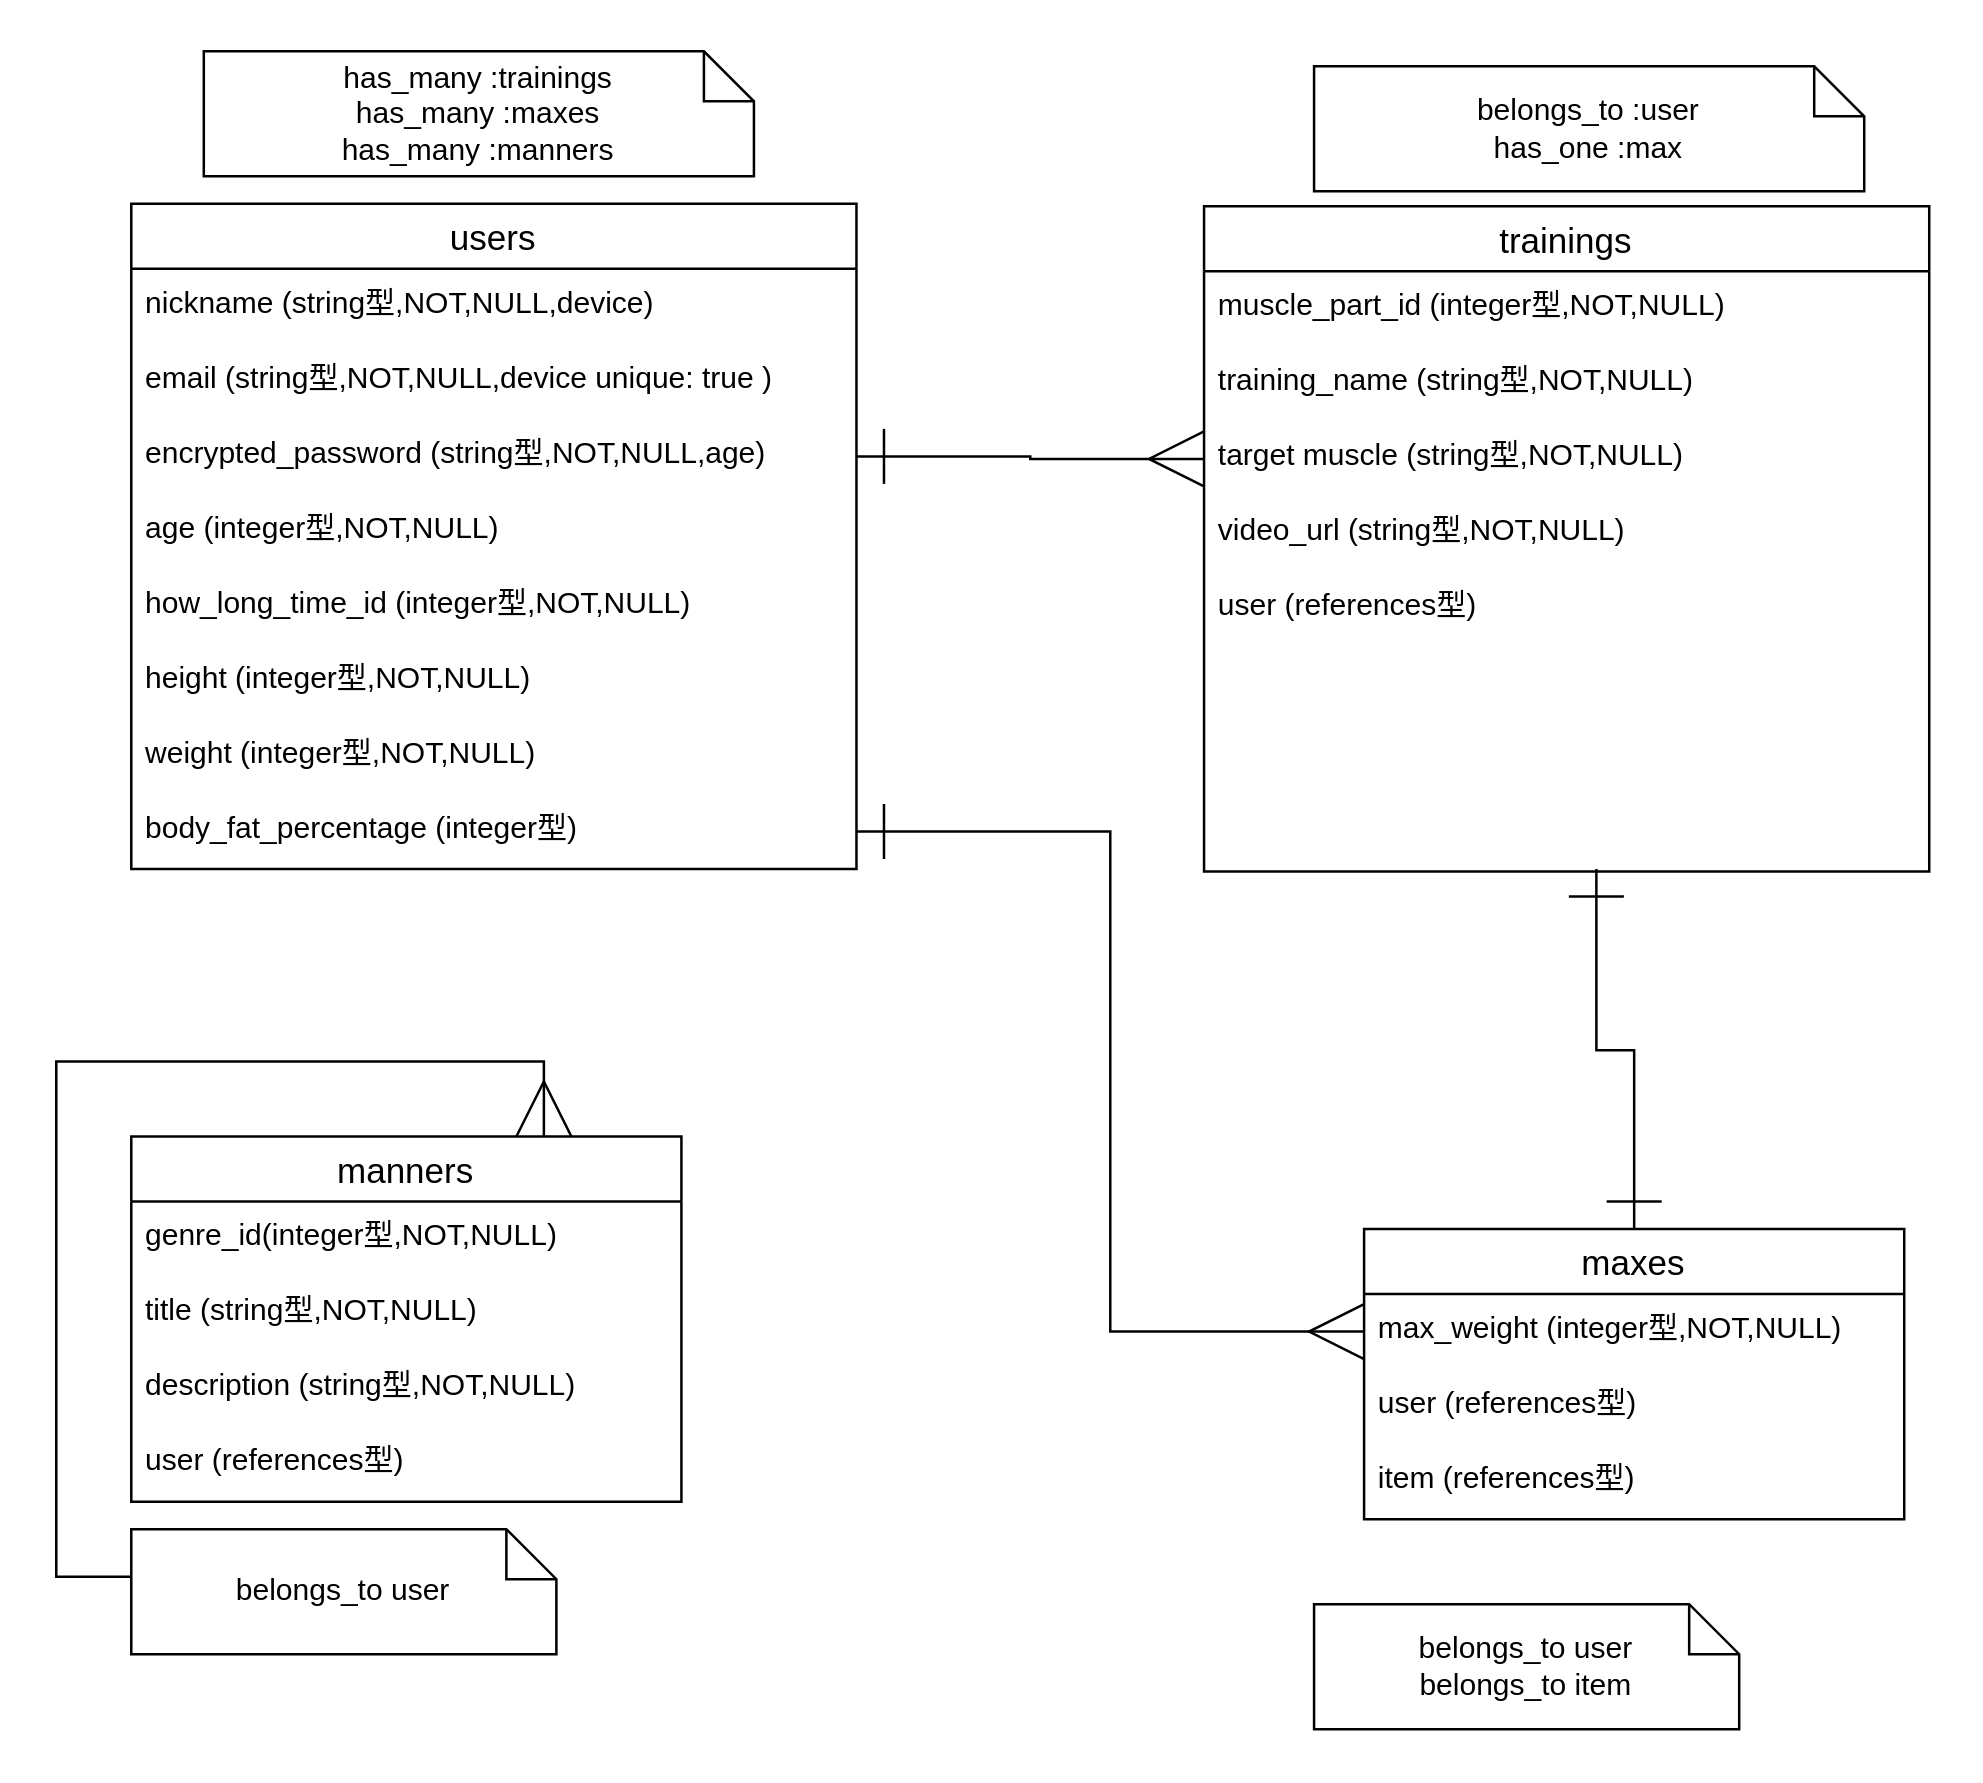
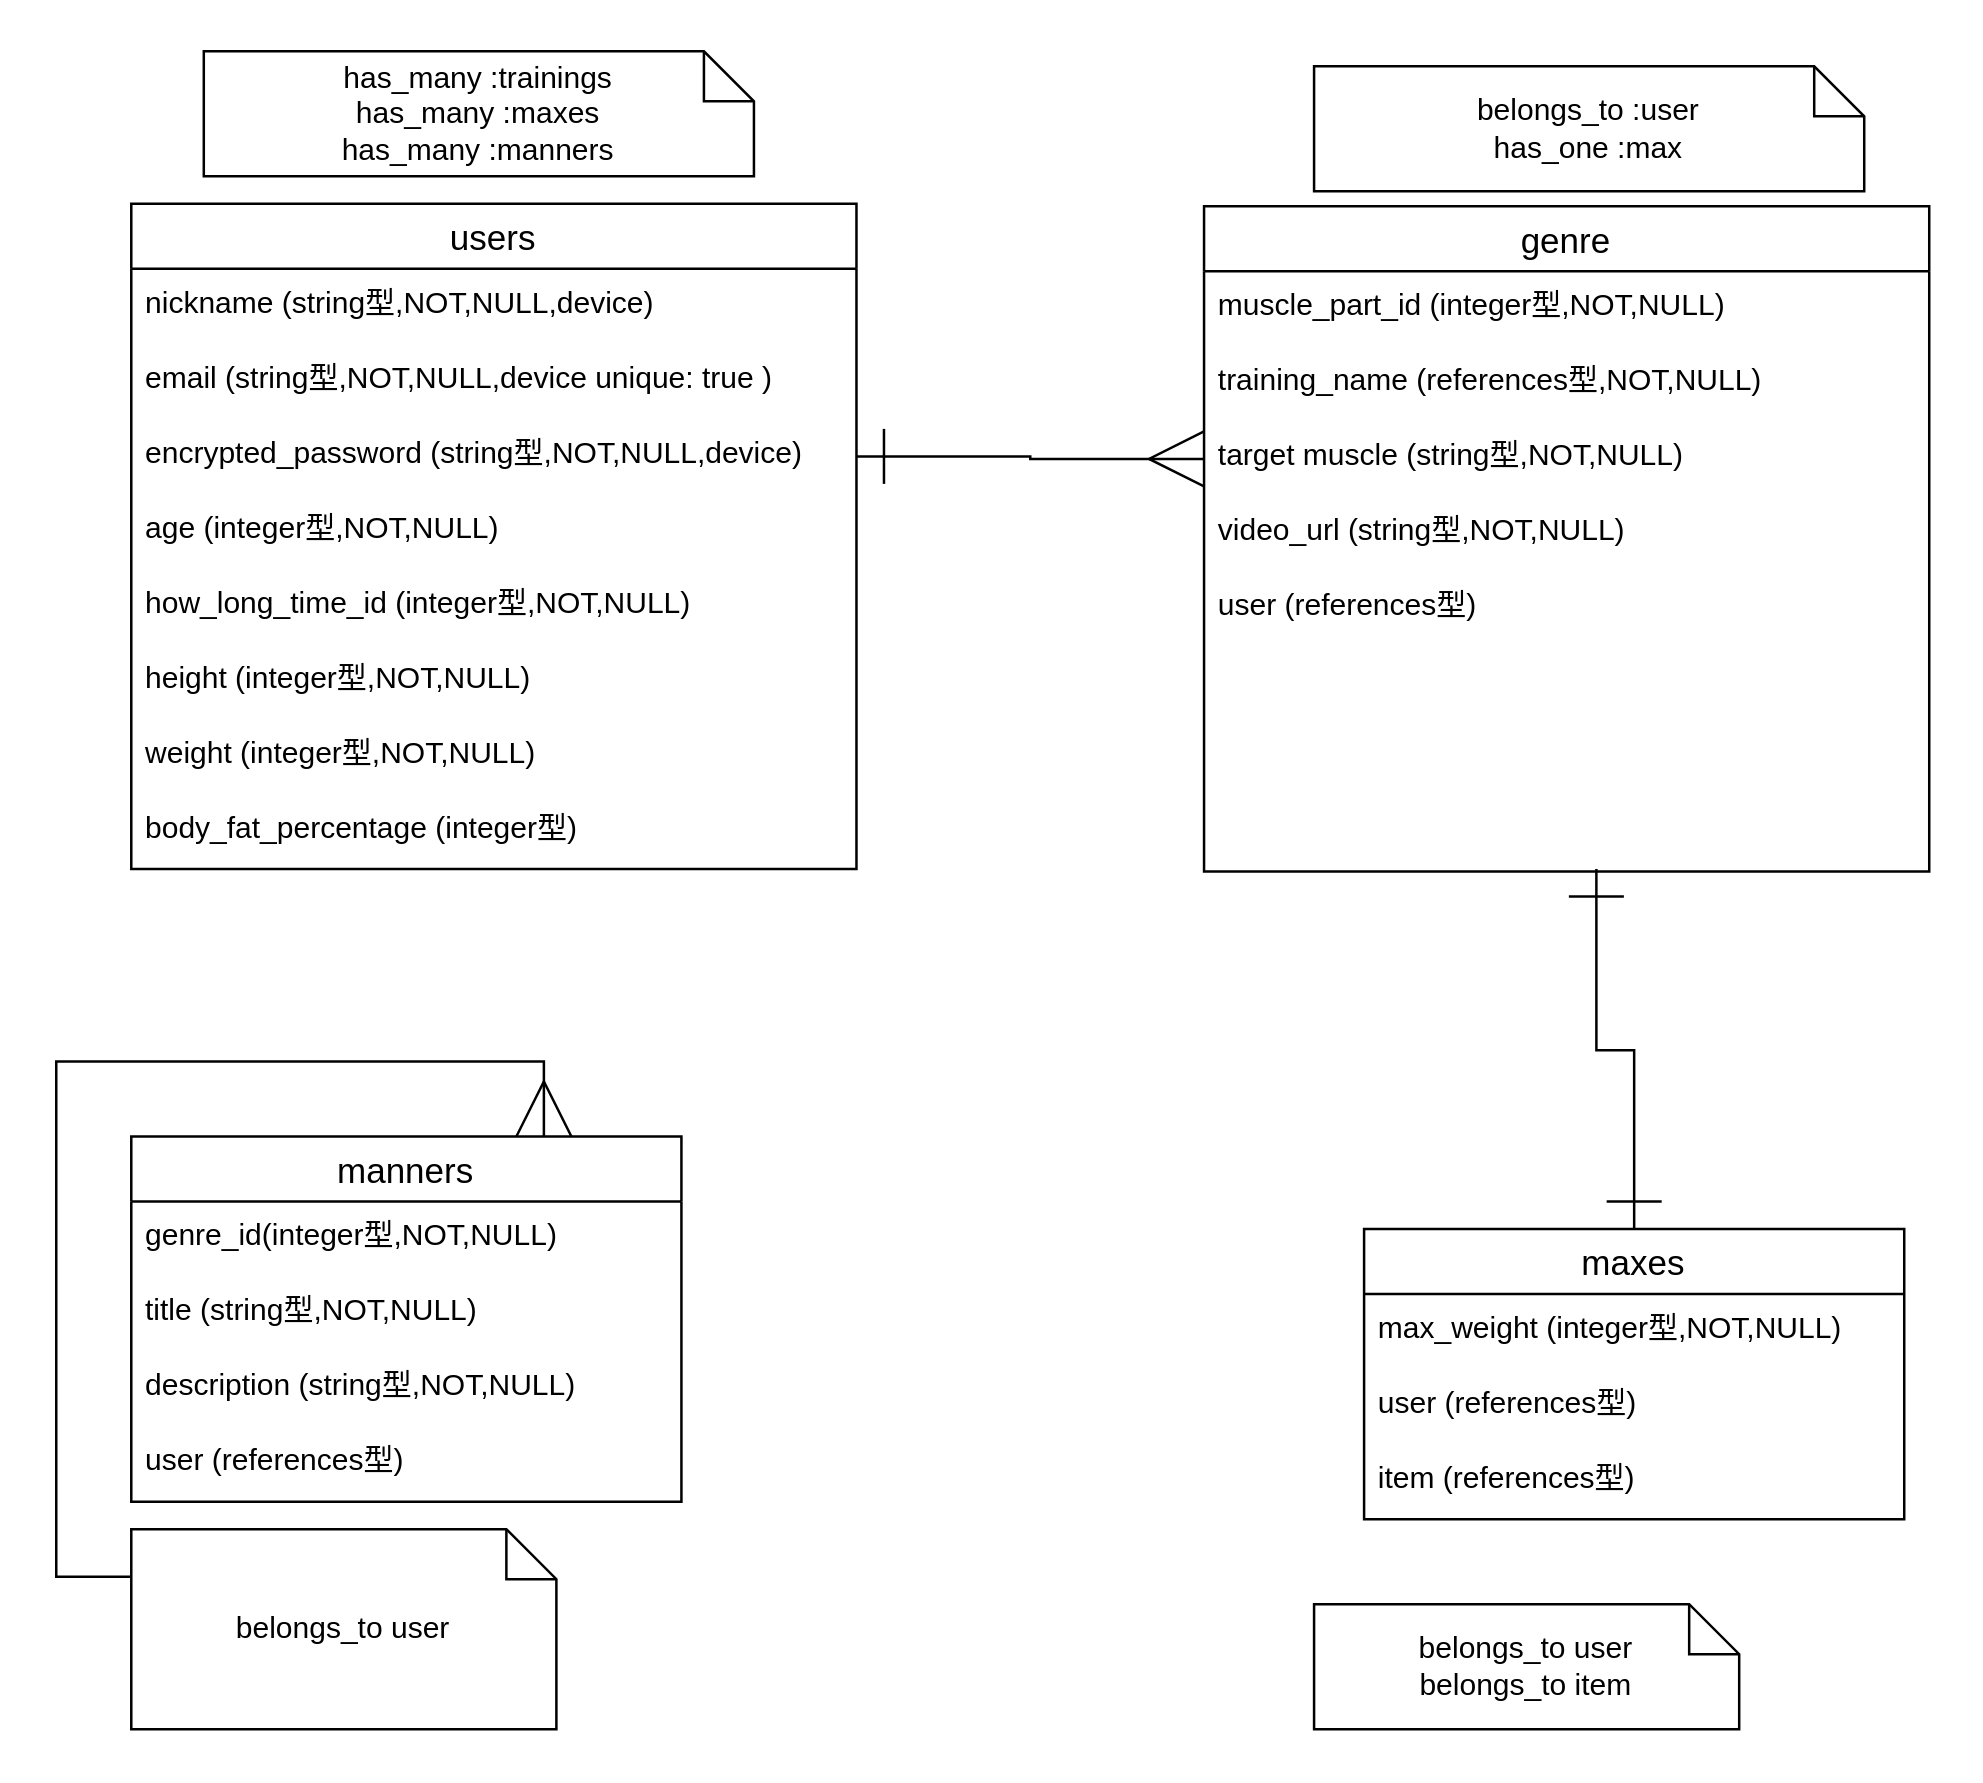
(1565, 241) -> (1565, 241)
(1470, 380) -> (1507, 380)
(480, 453) -> (502, 453)
(1110, 1081) -> none
(344, 1591) -> (344, 1629)
